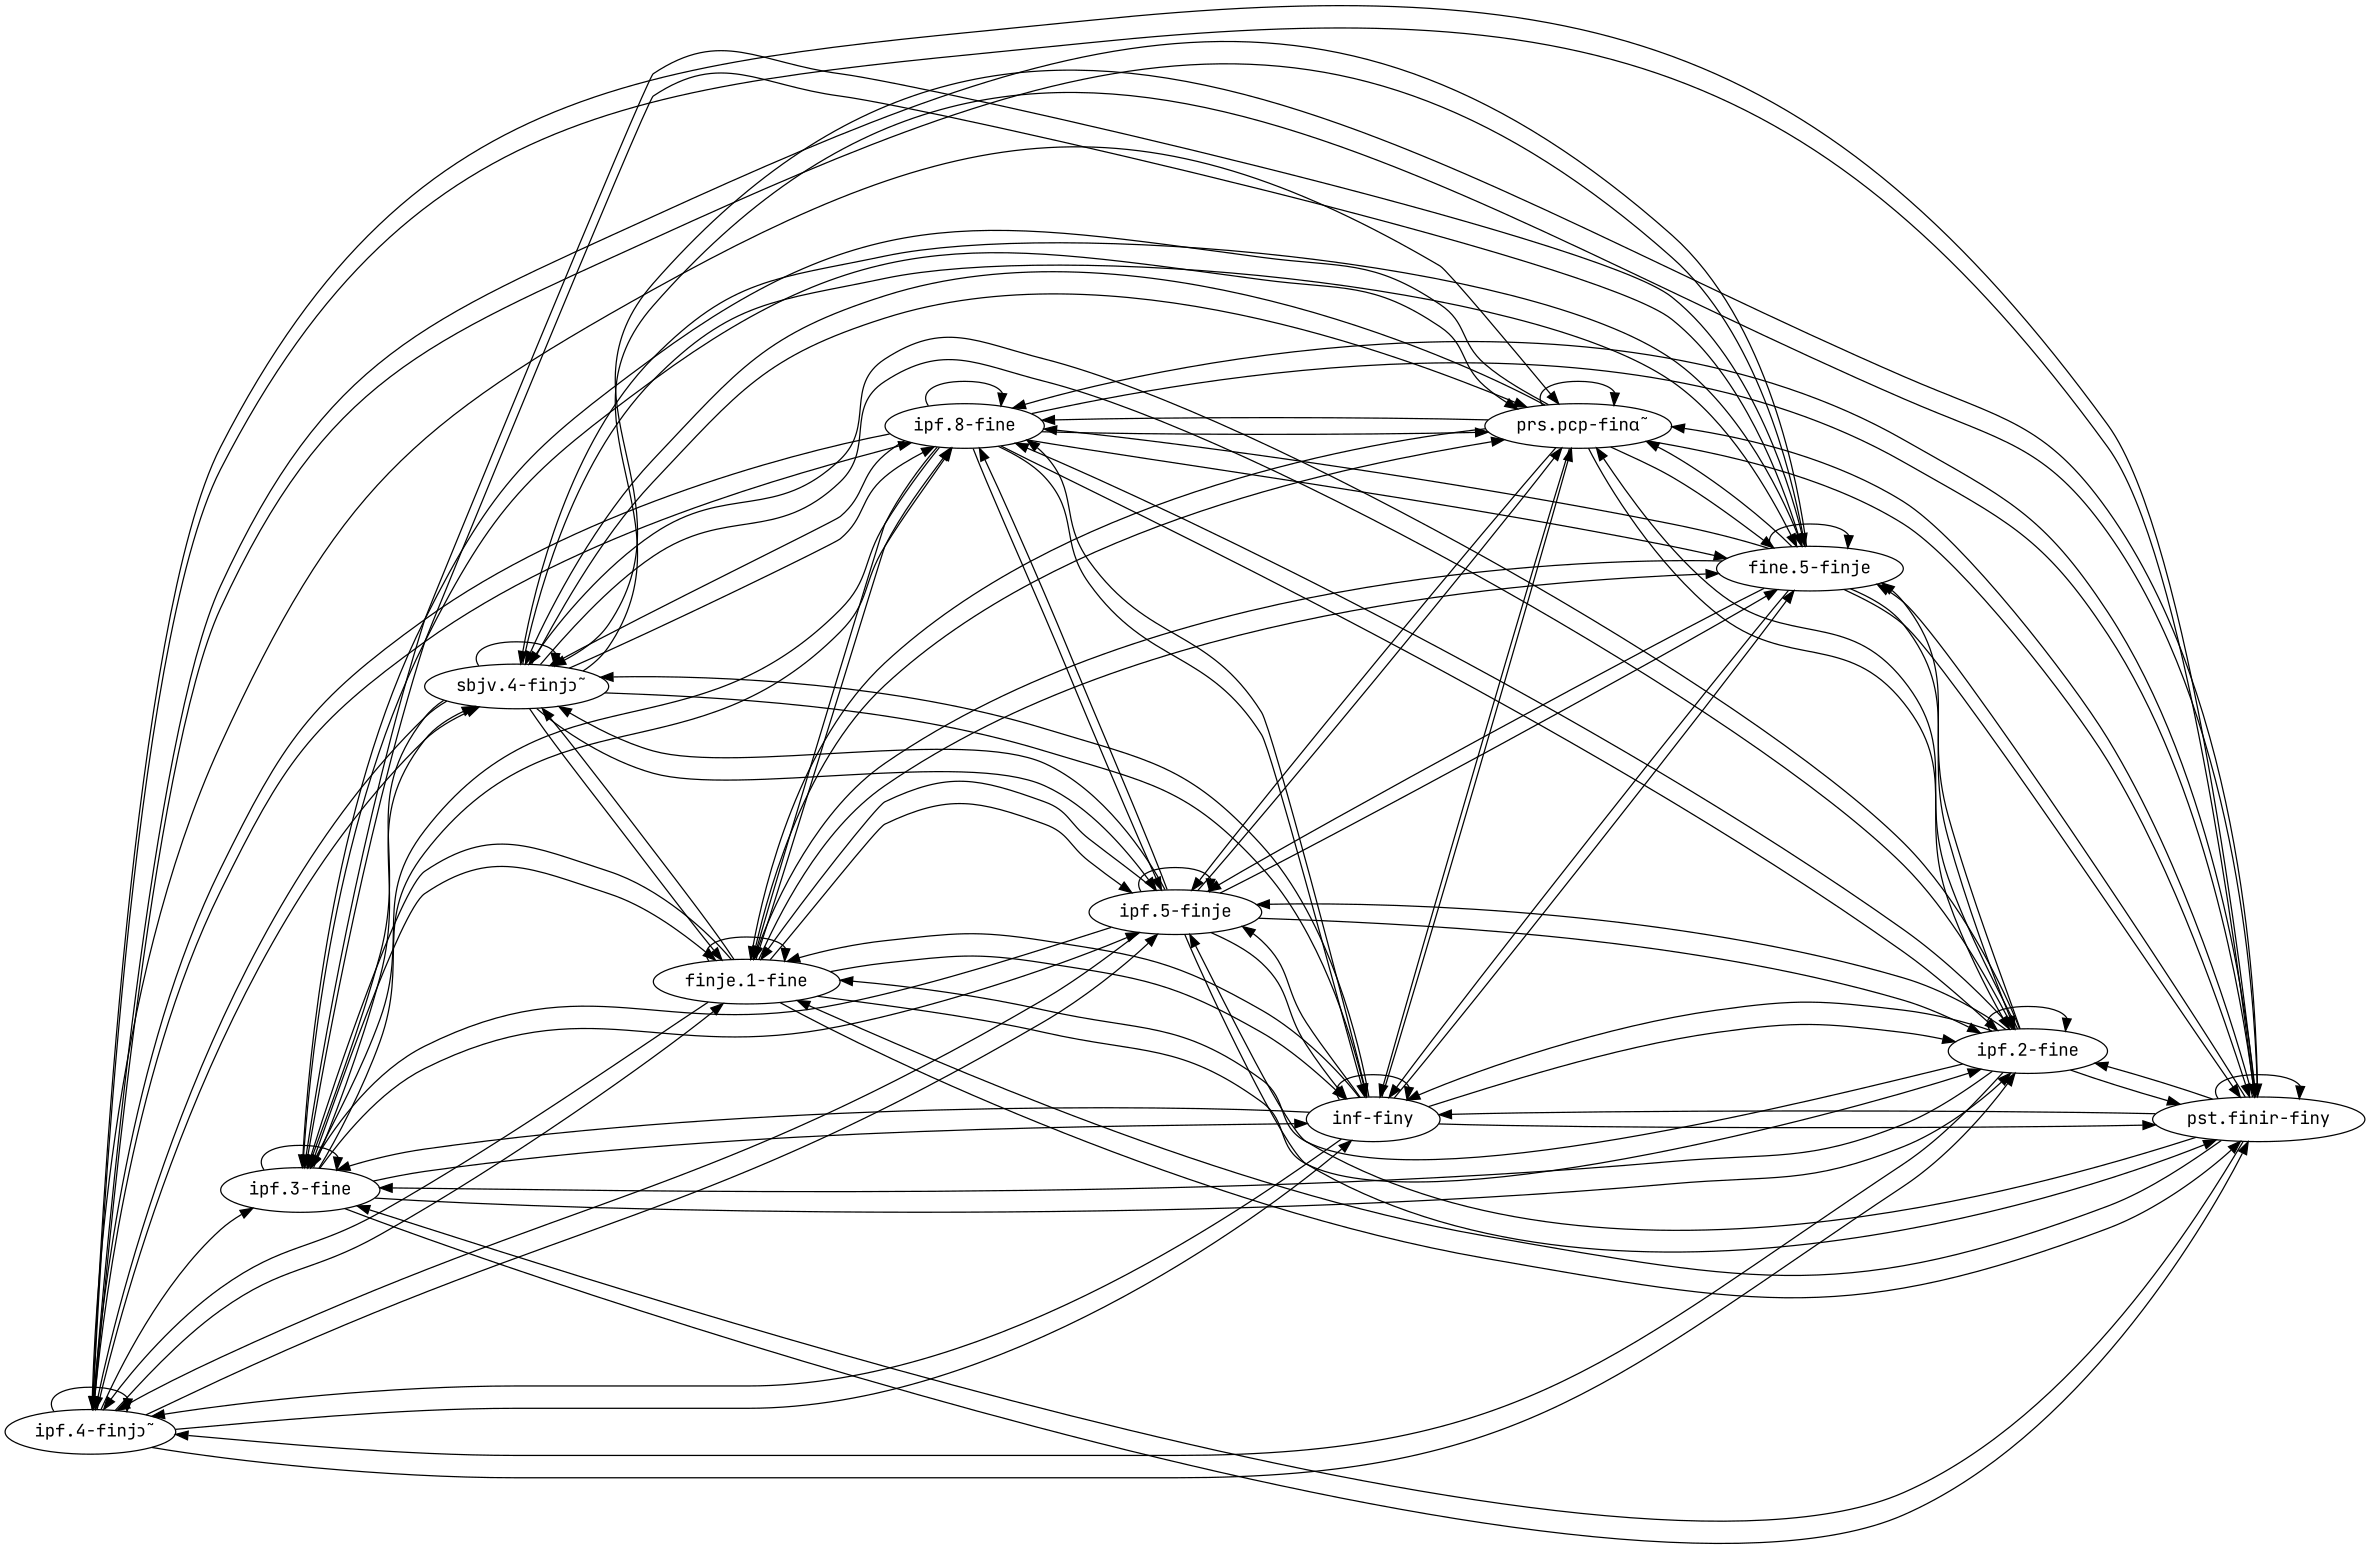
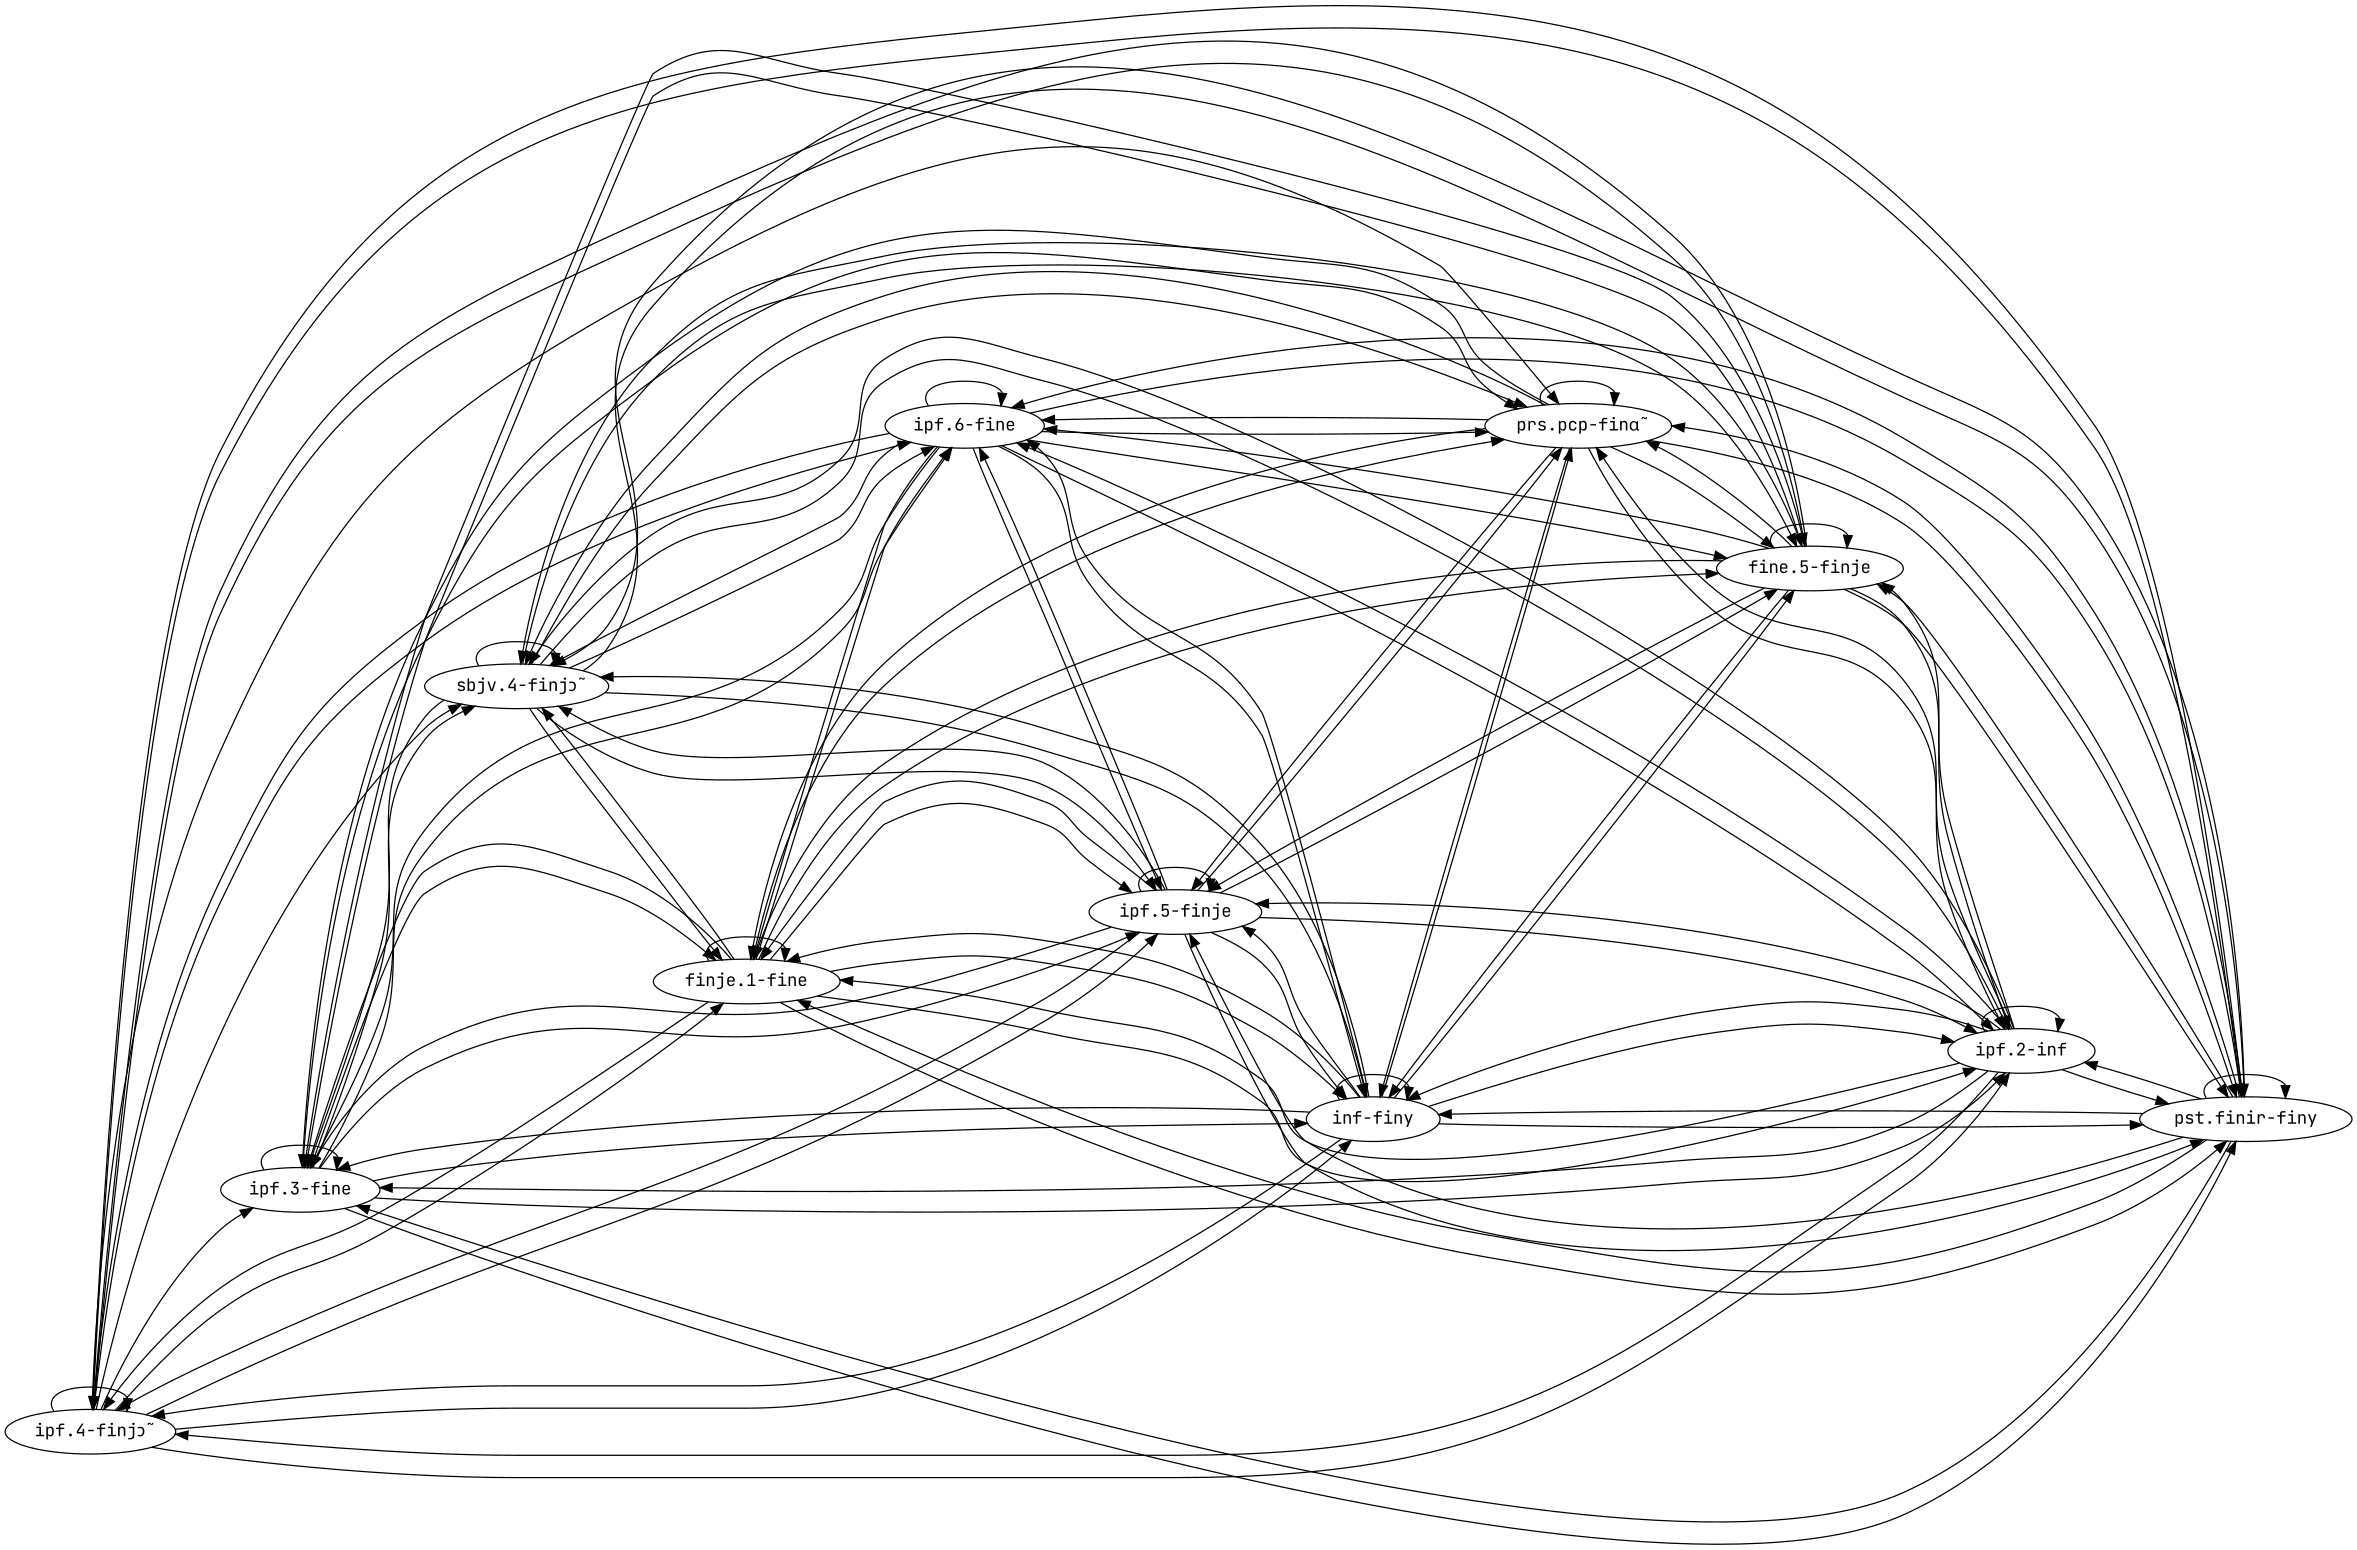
(965, 426) -> (965, 426)
(222, 1022) -> none
(2028, 1051) -> (2021, 1051)
